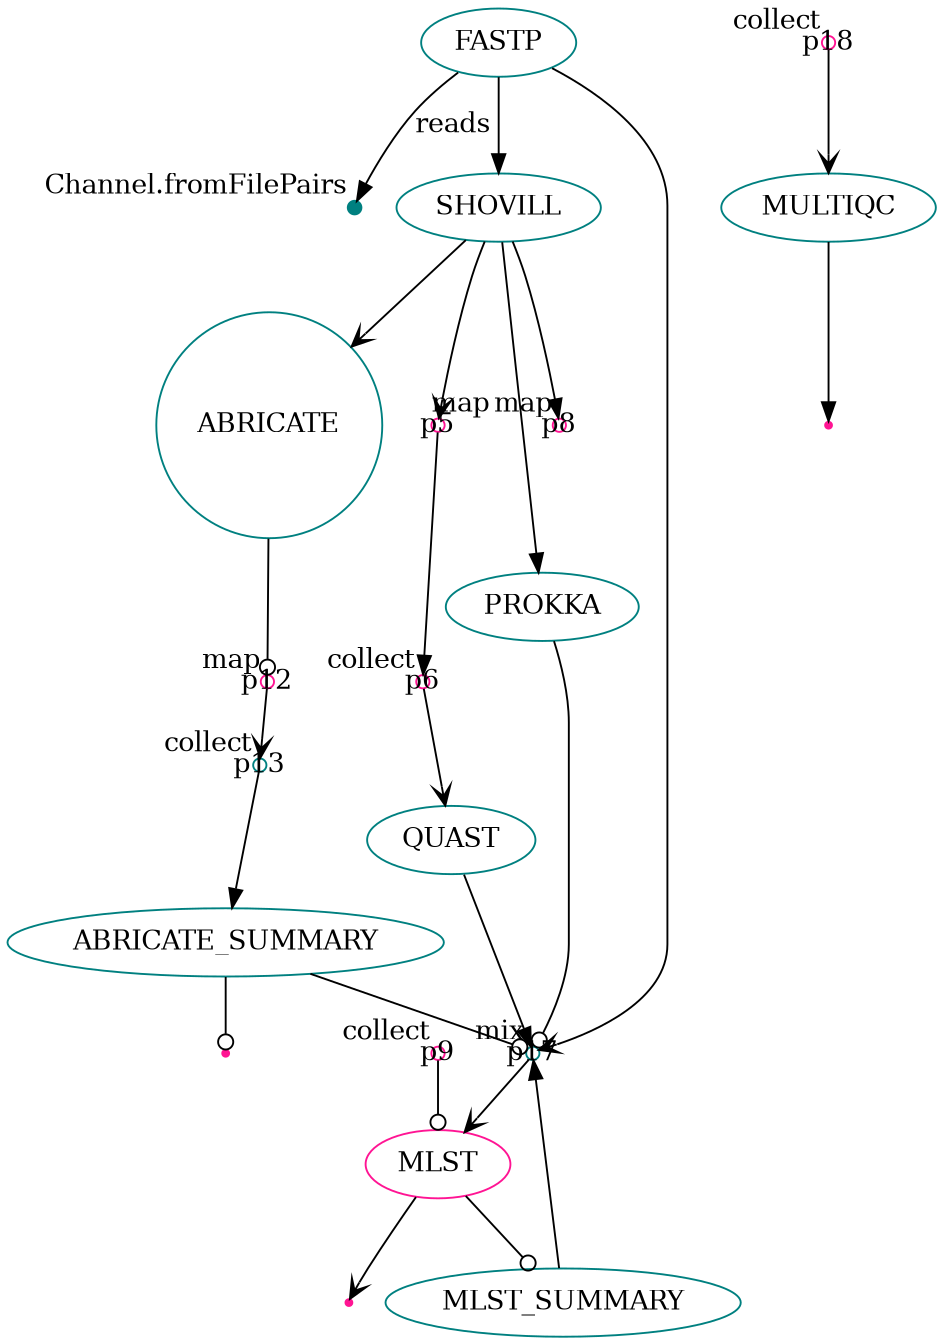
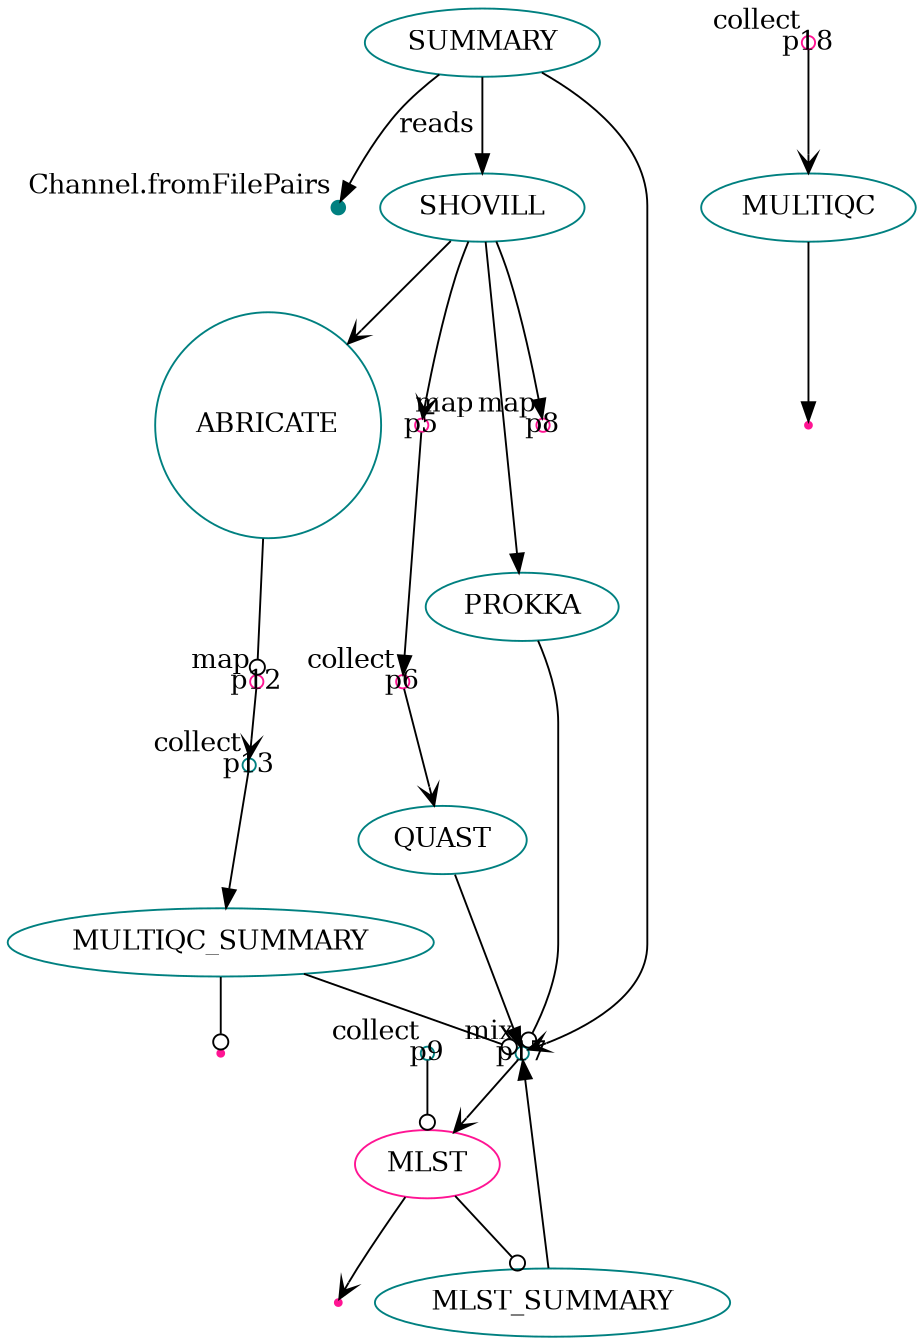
(499, 43) -> (482, 43)
(226, 942) -> (221, 942)
(438, 1053) -> (427, 1053)
